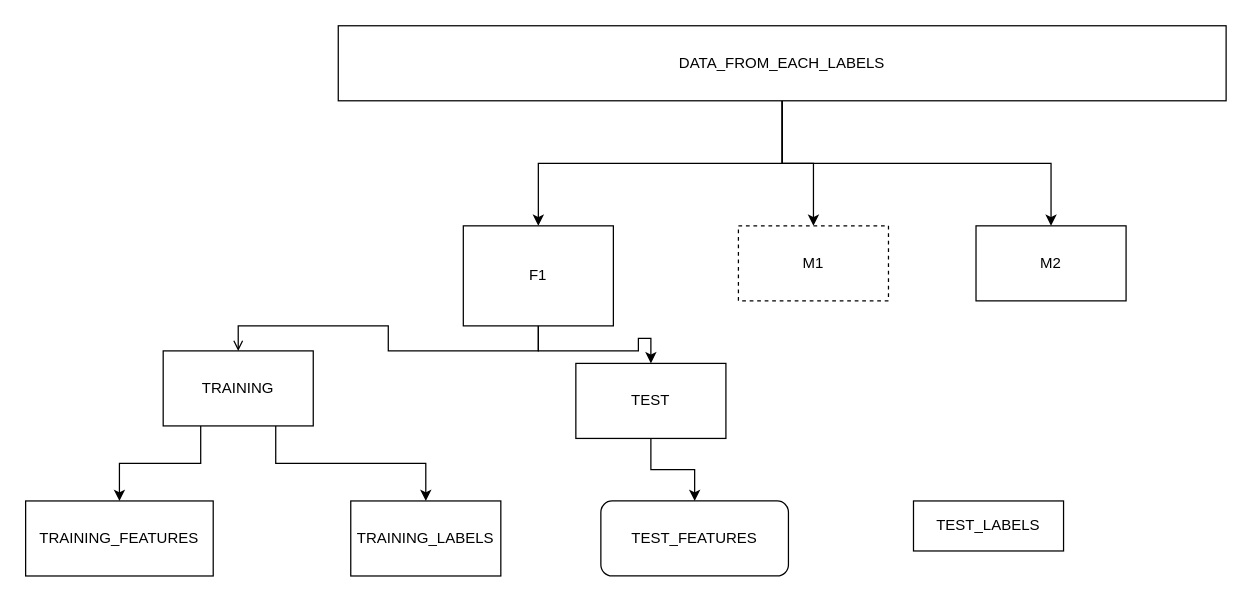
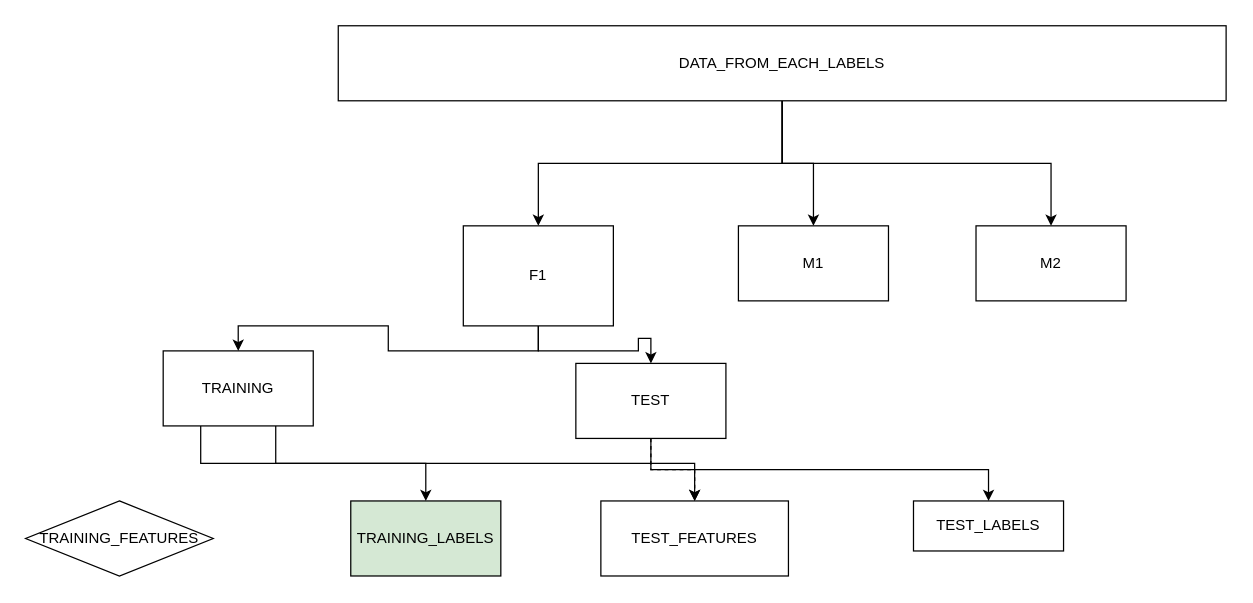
(813, 263) -> (813, 263)
(238, 343) -> (238, 341)
(146, 463) -> (563, 463)
none -> (854, 469)
(694, 493) -> (694, 493)
(119, 538) -> (119, 538)
(426, 538) -> (426, 538)
(694, 538) -> (694, 538)
